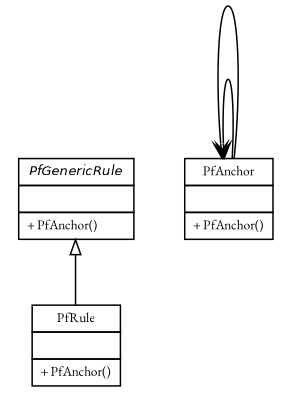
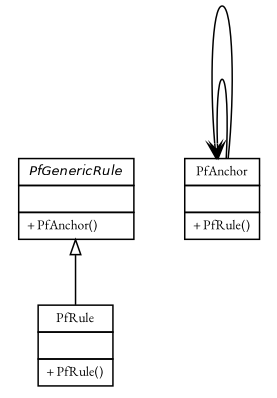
(229, 225) -> (222, 225)
(76, 372) -> (76, 372)
